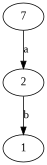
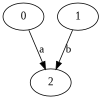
(23, 17) -> (23, 17)
(23, 112) -> (66, 46)
